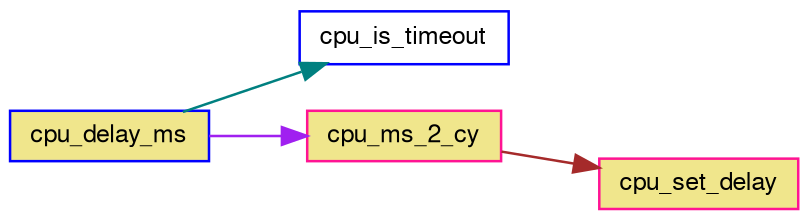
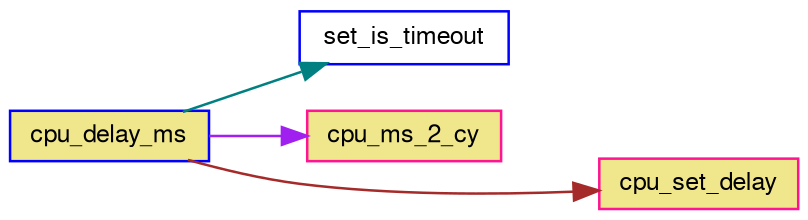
(404, 38) -> (404, 38)
(538, 158) -> (379, 191)
